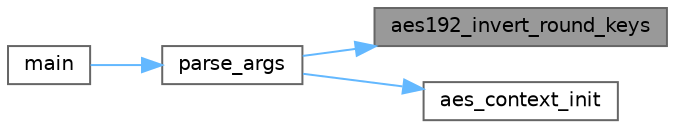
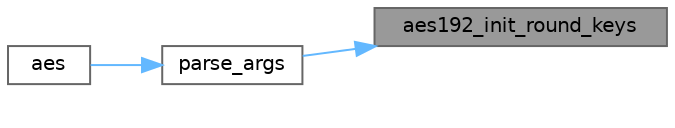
(521, 27) -> (521, 27)
(49, 65) -> (49, 65)
(521, 101) -> none
